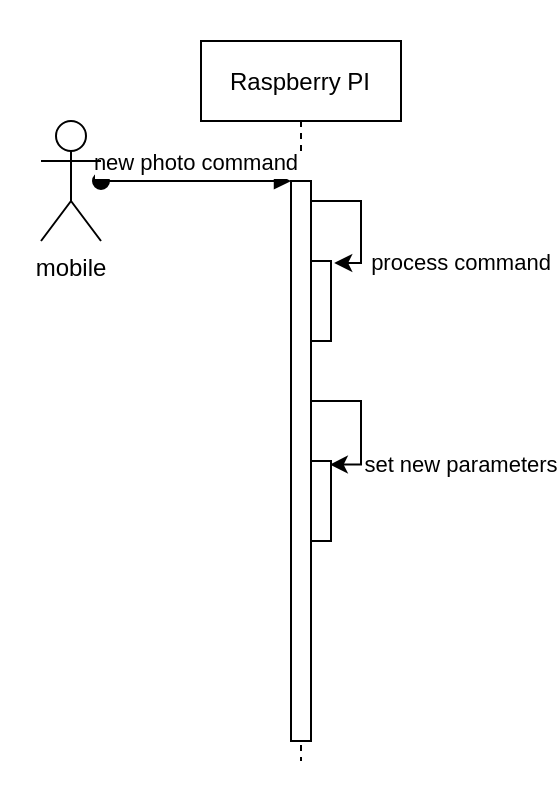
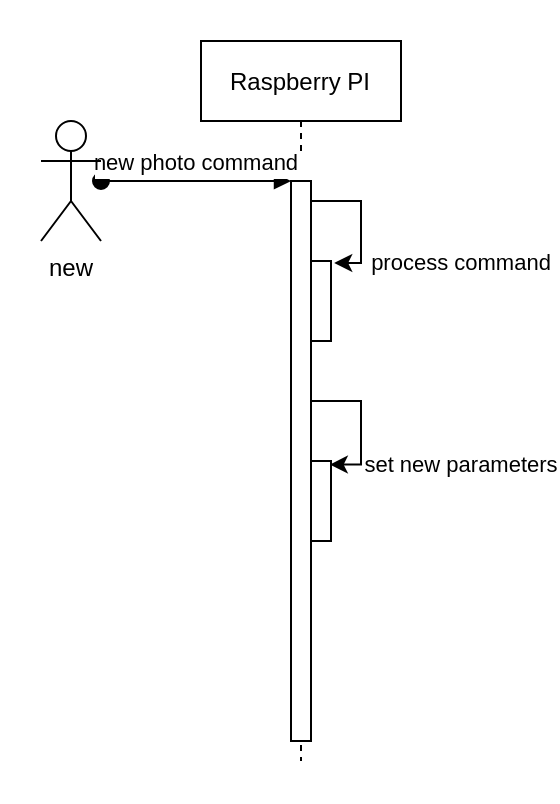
(72, 269) -> (72, 269)
